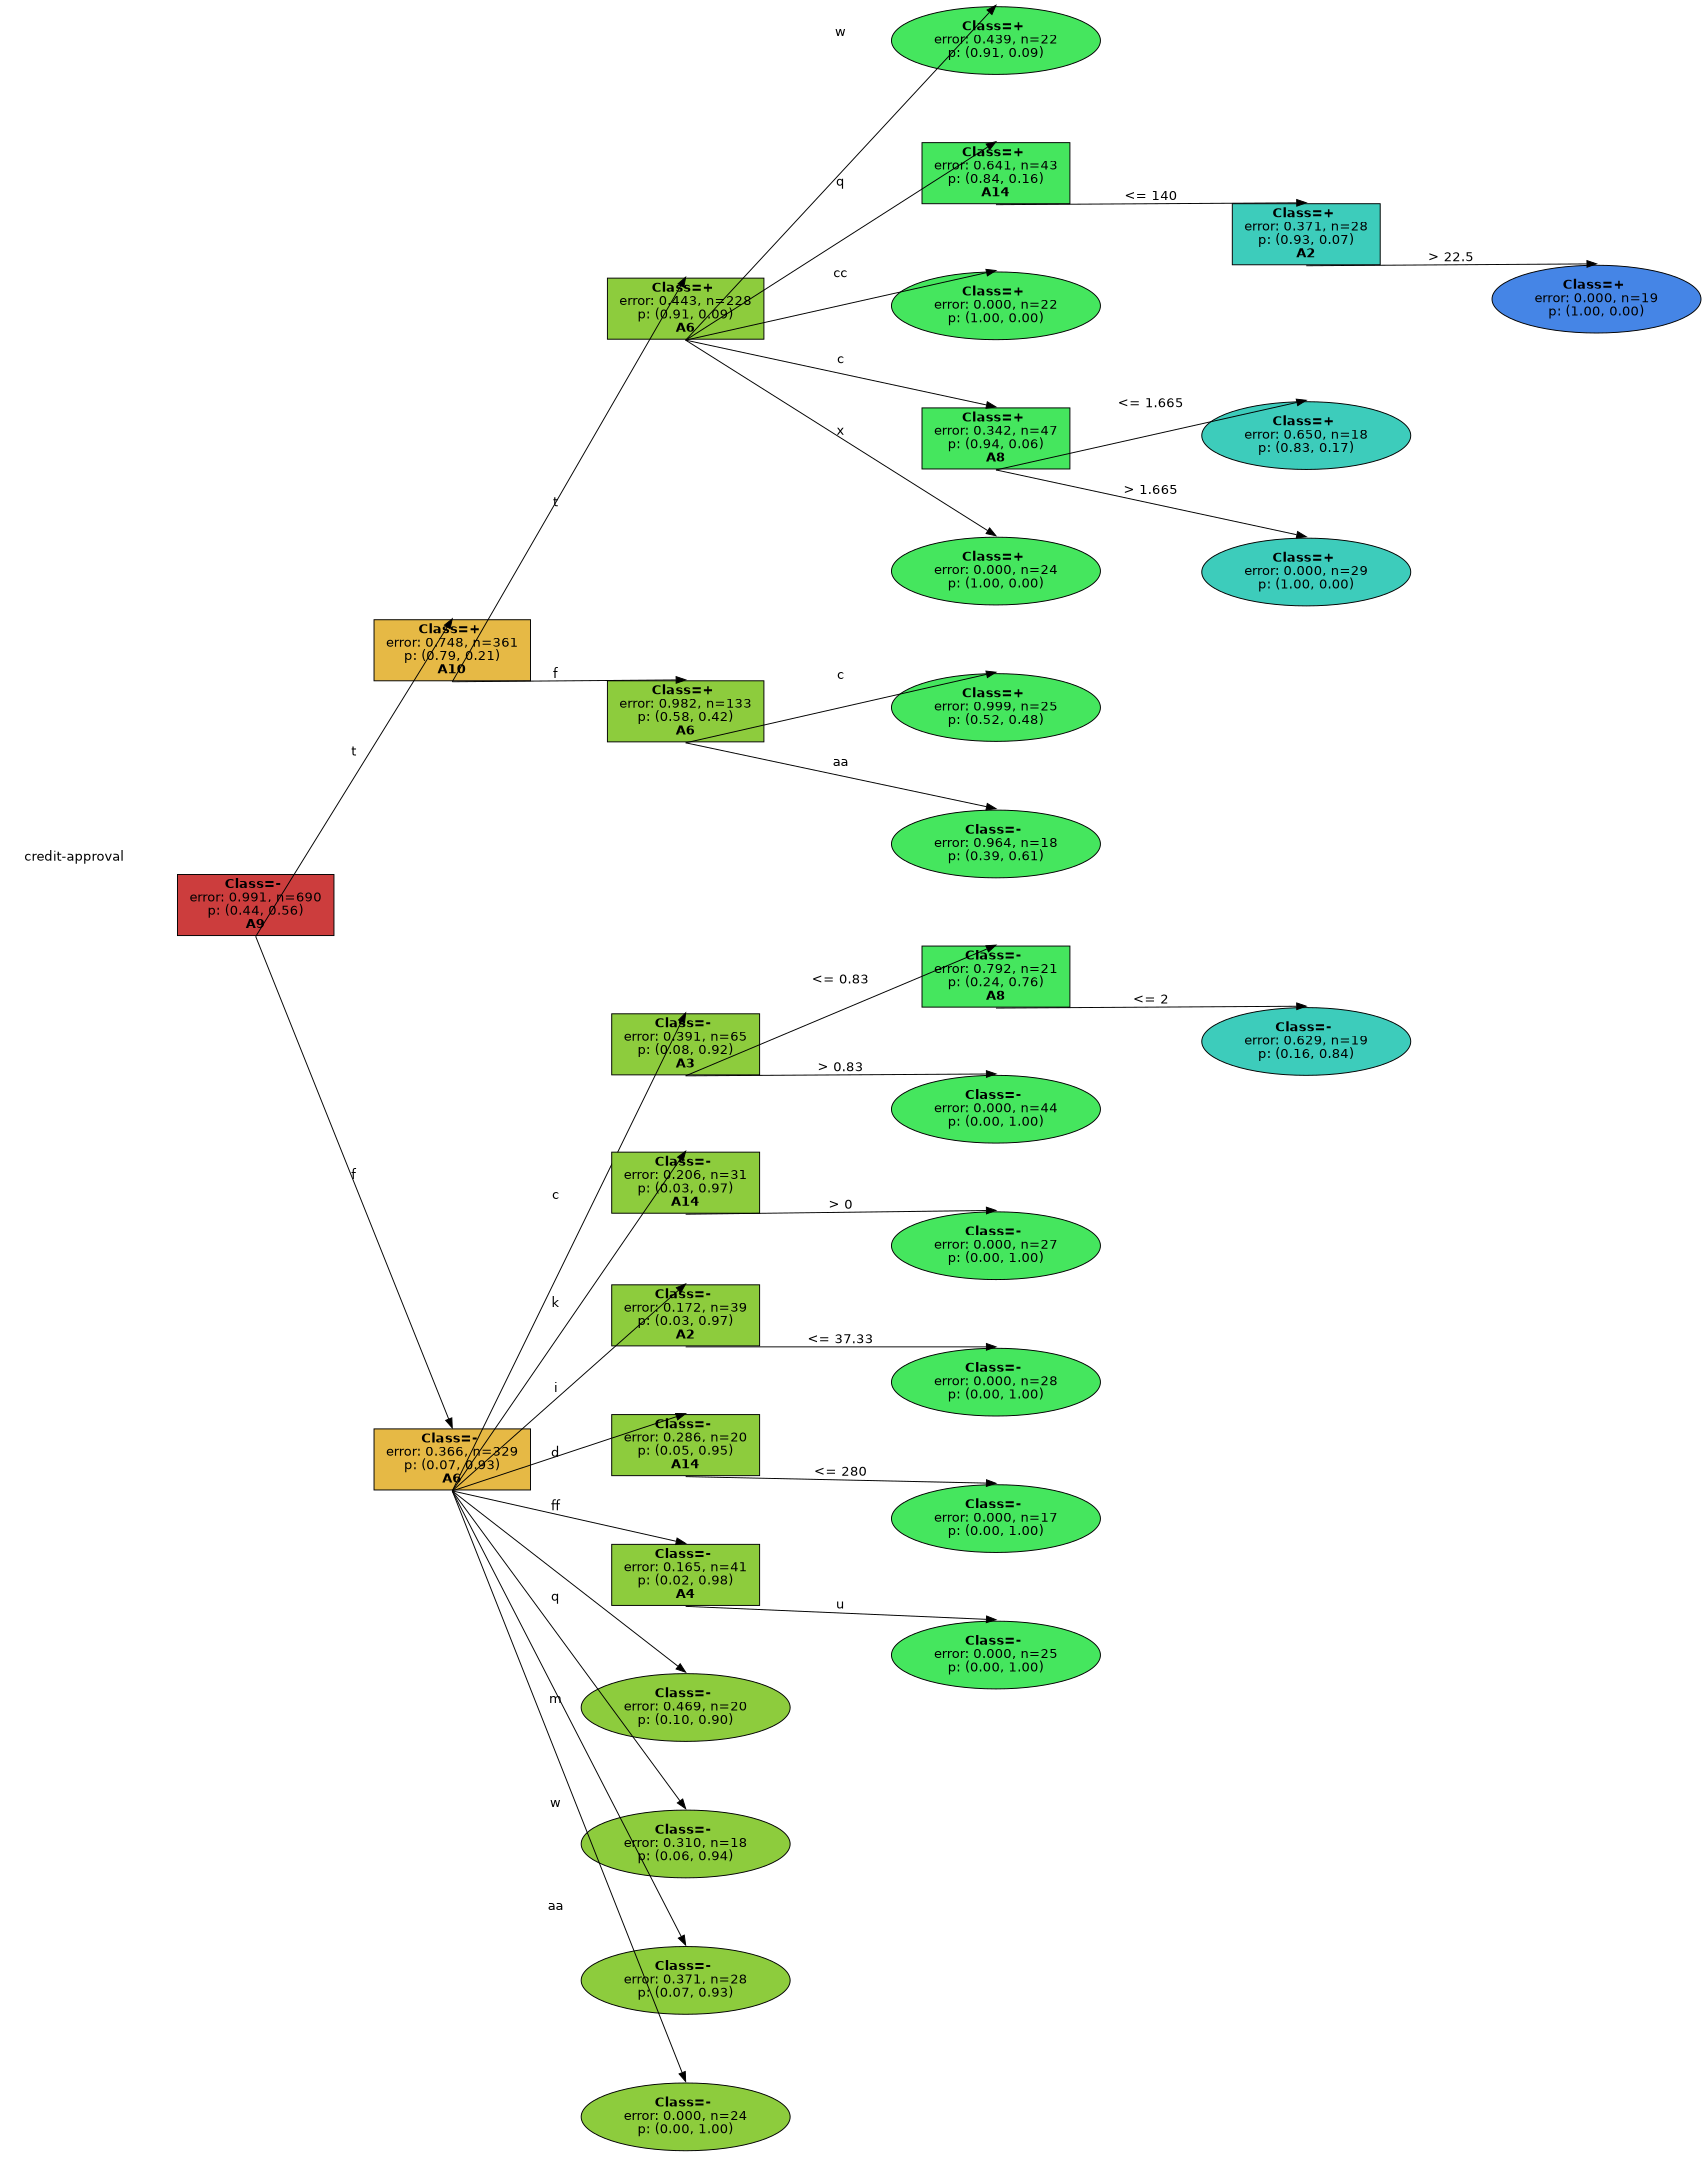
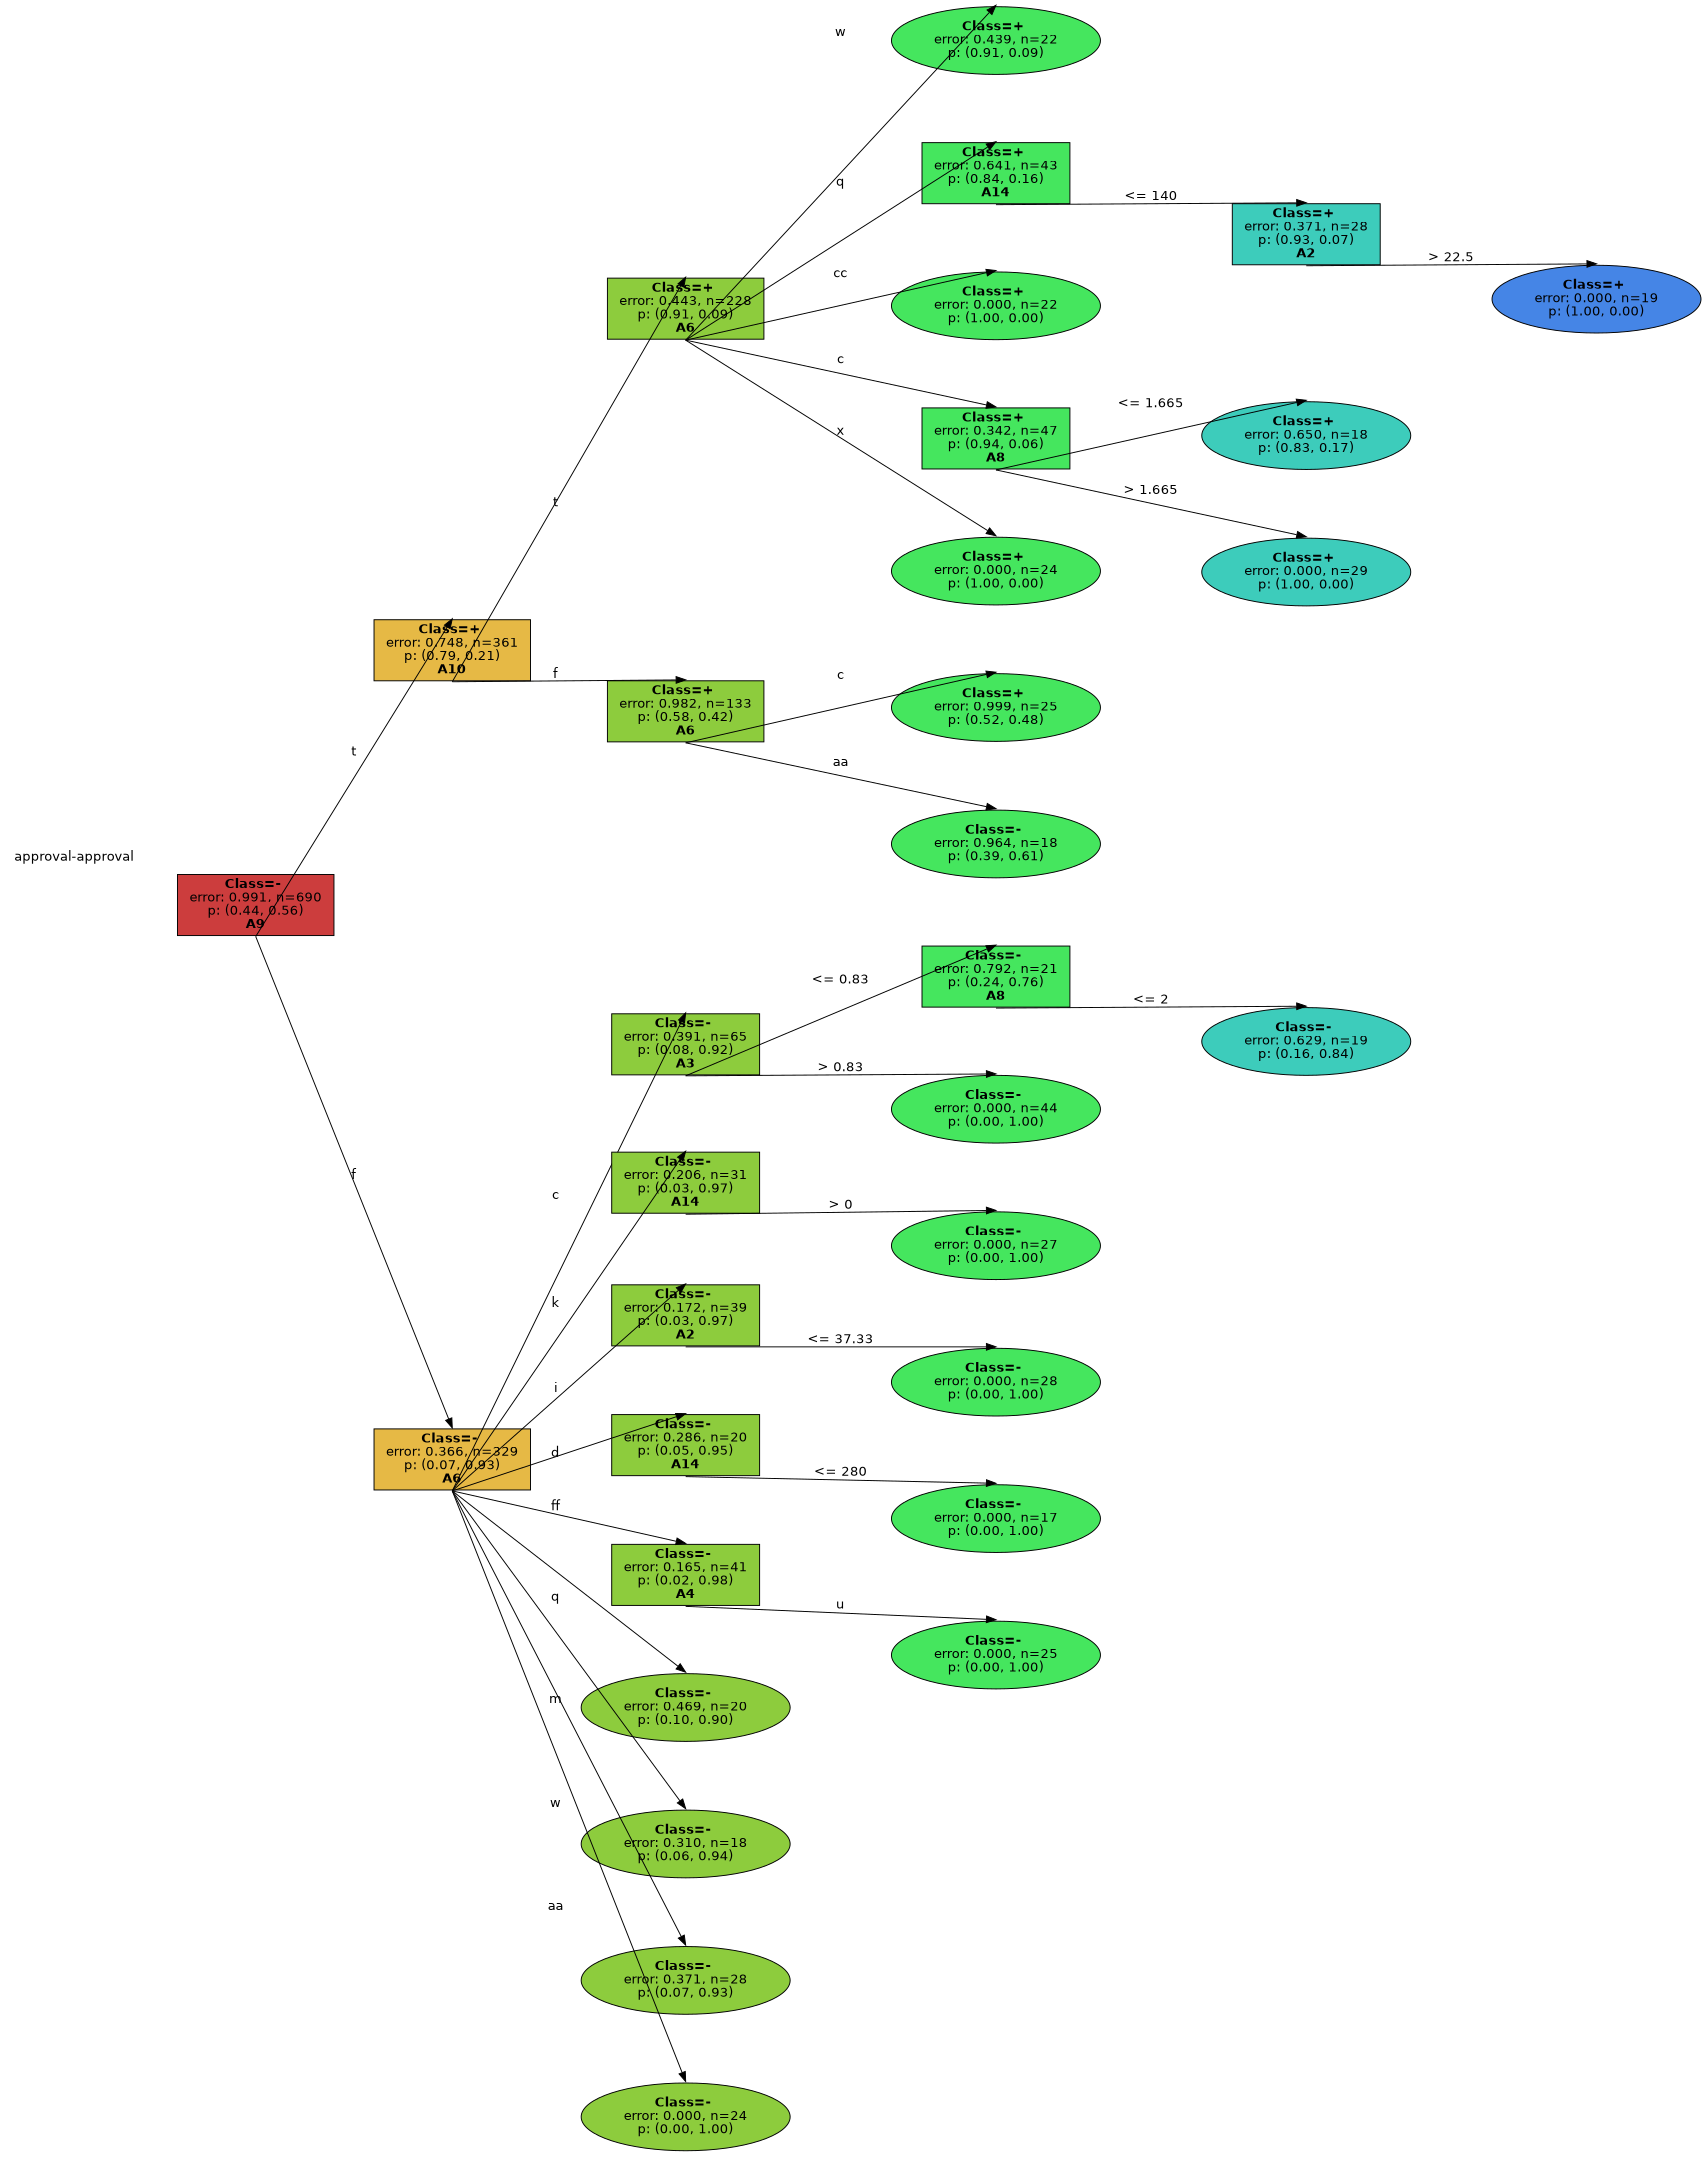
(74, 857) -> (74, 857)
